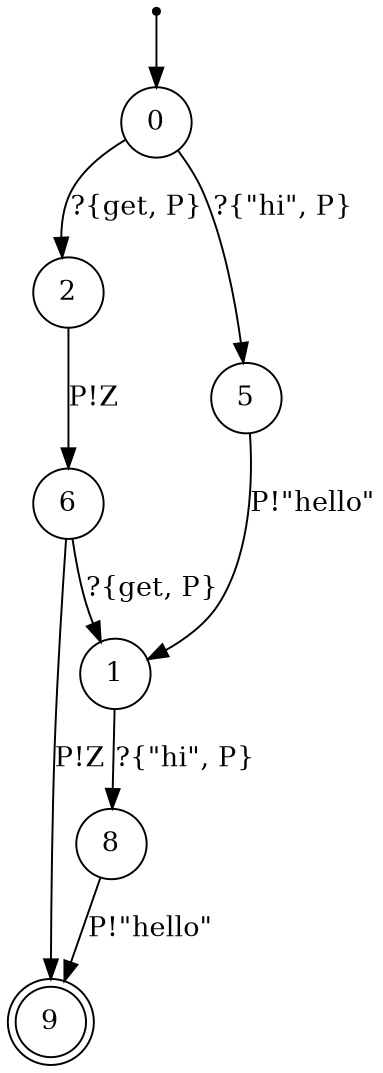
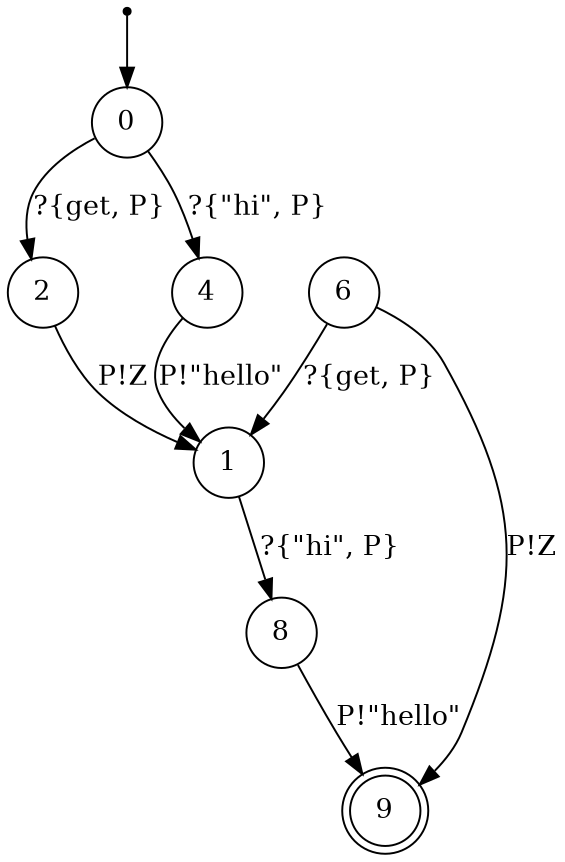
(68, 388) -> (103, 397)
(246, 398) -> (207, 293)
